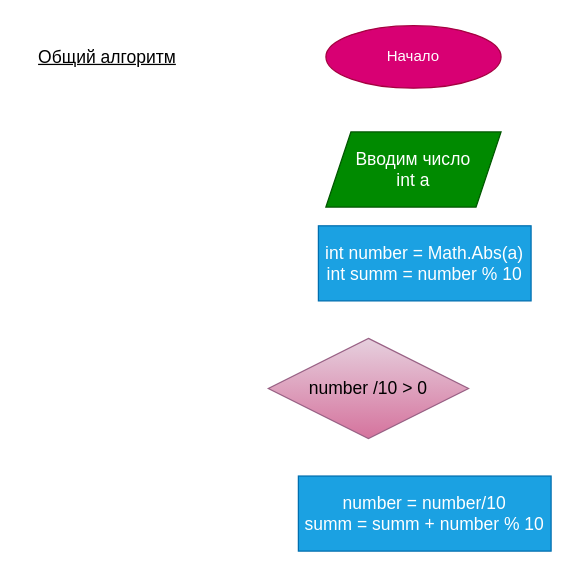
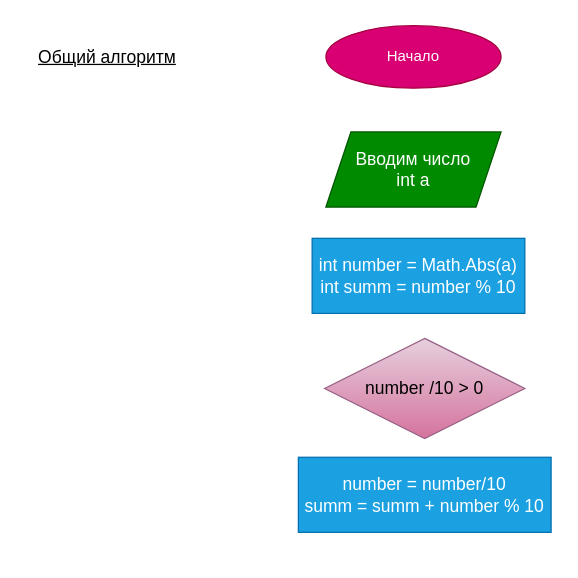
(424, 263) -> (418, 276)
(368, 388) -> (424, 388)
(424, 513) -> (424, 494)
